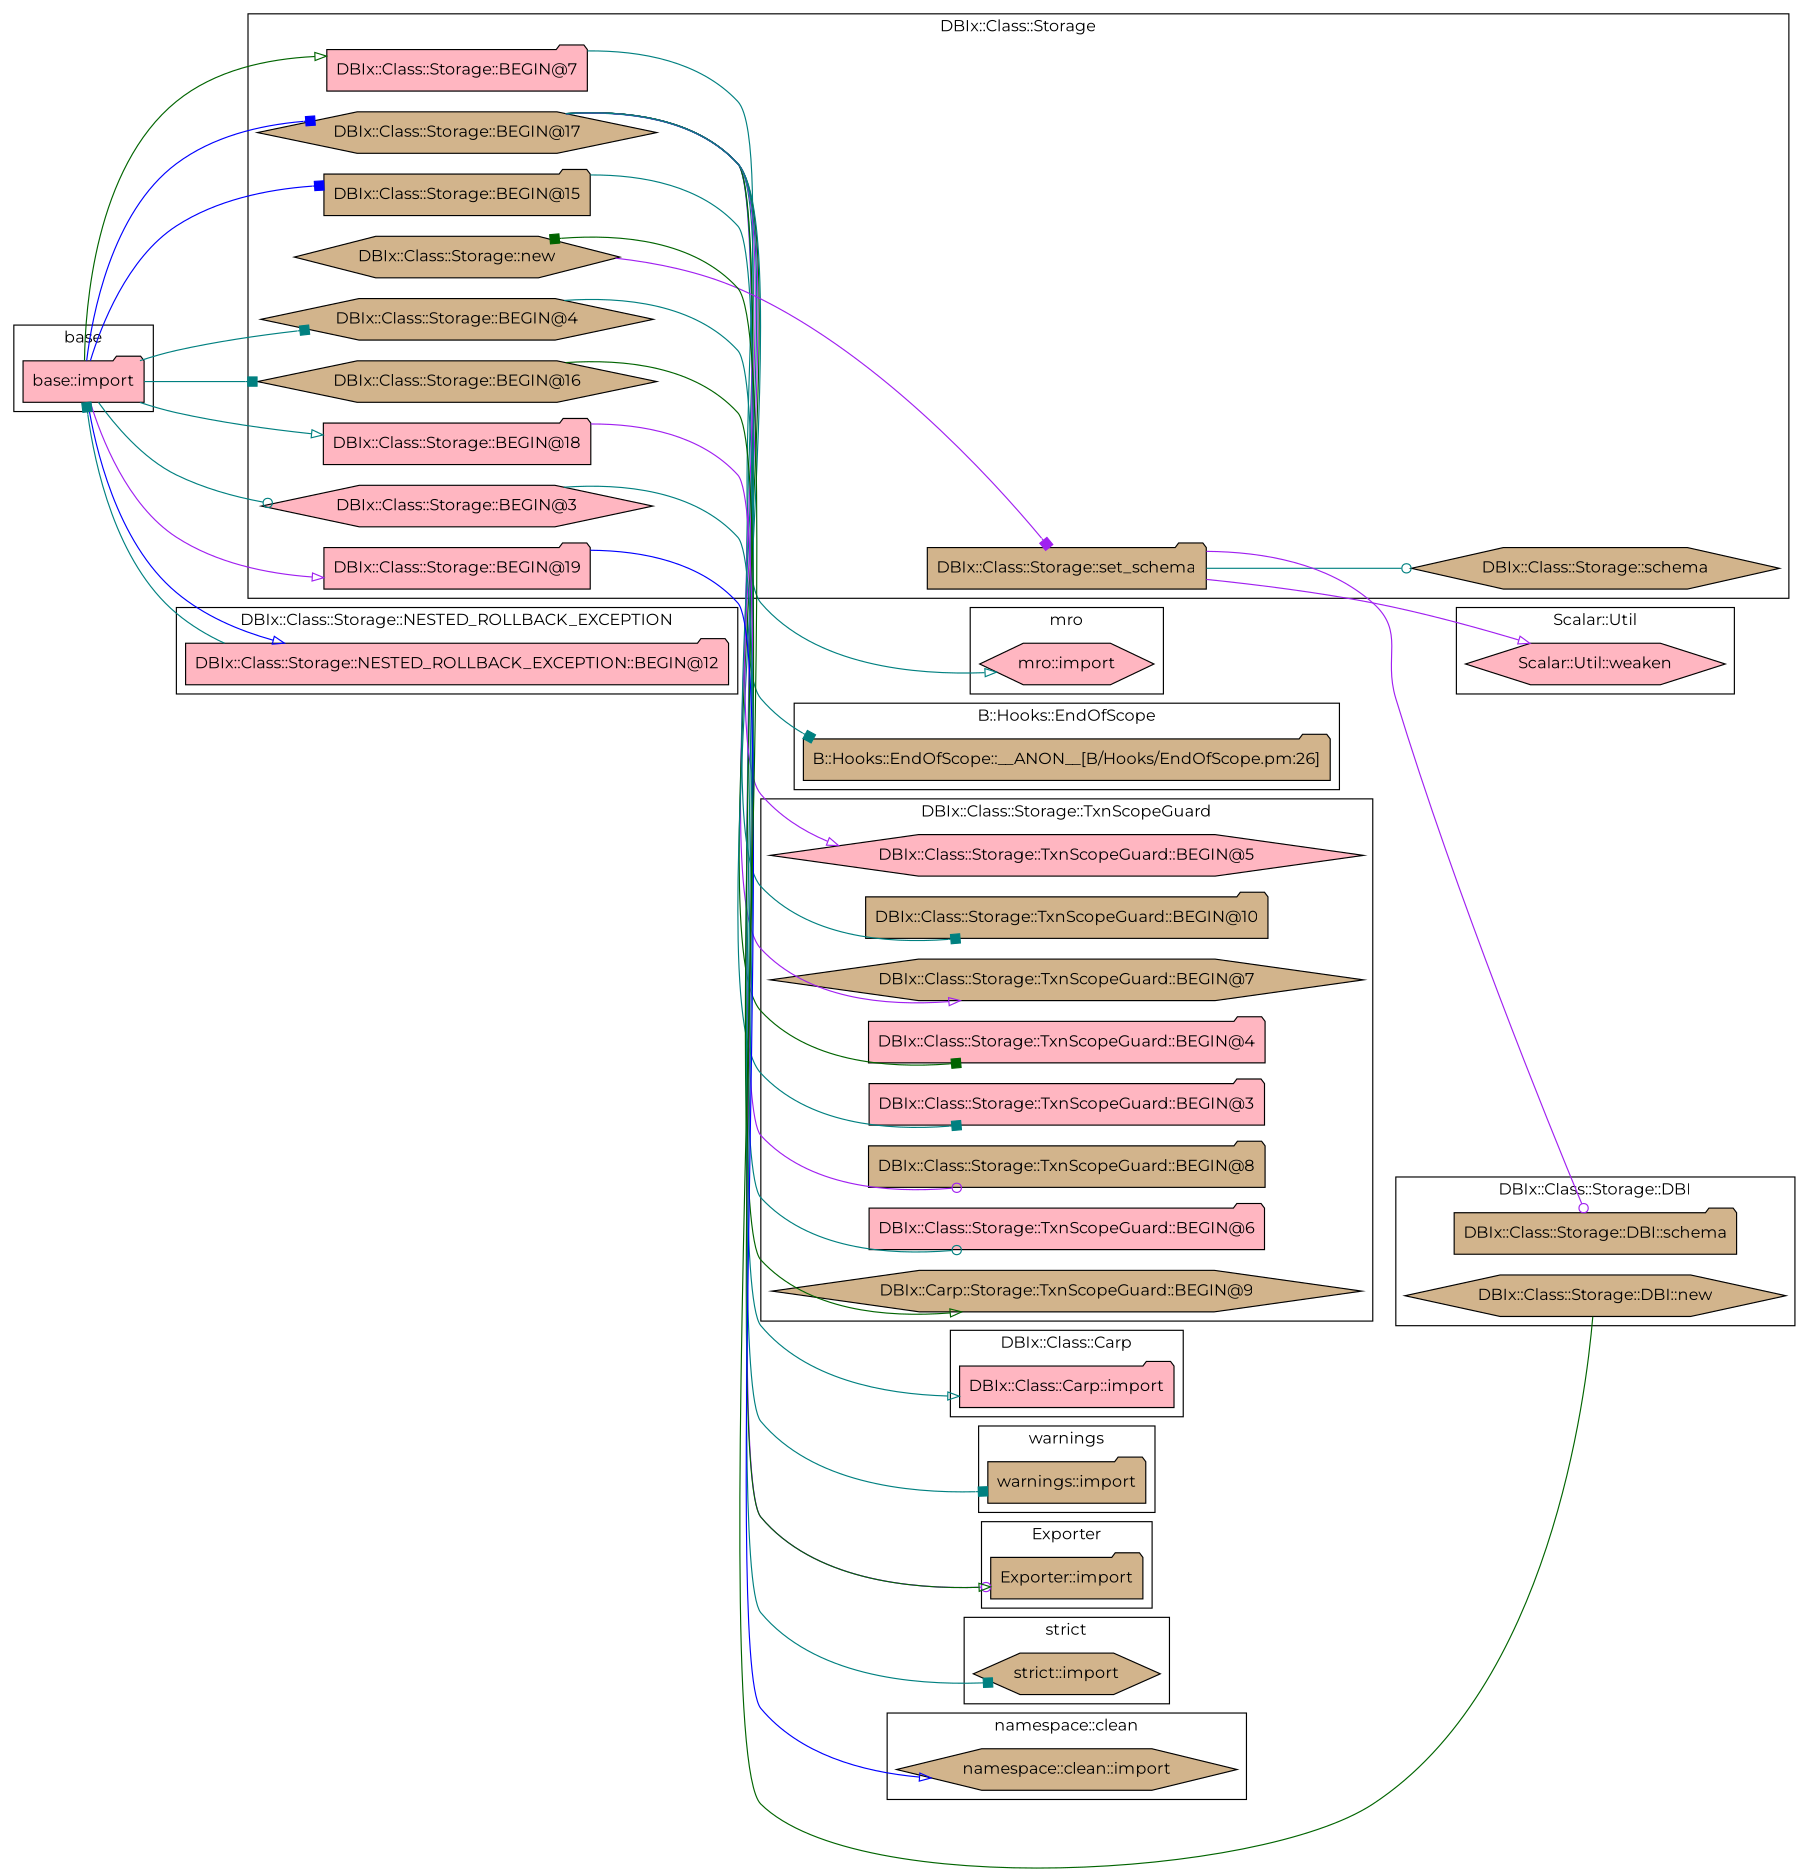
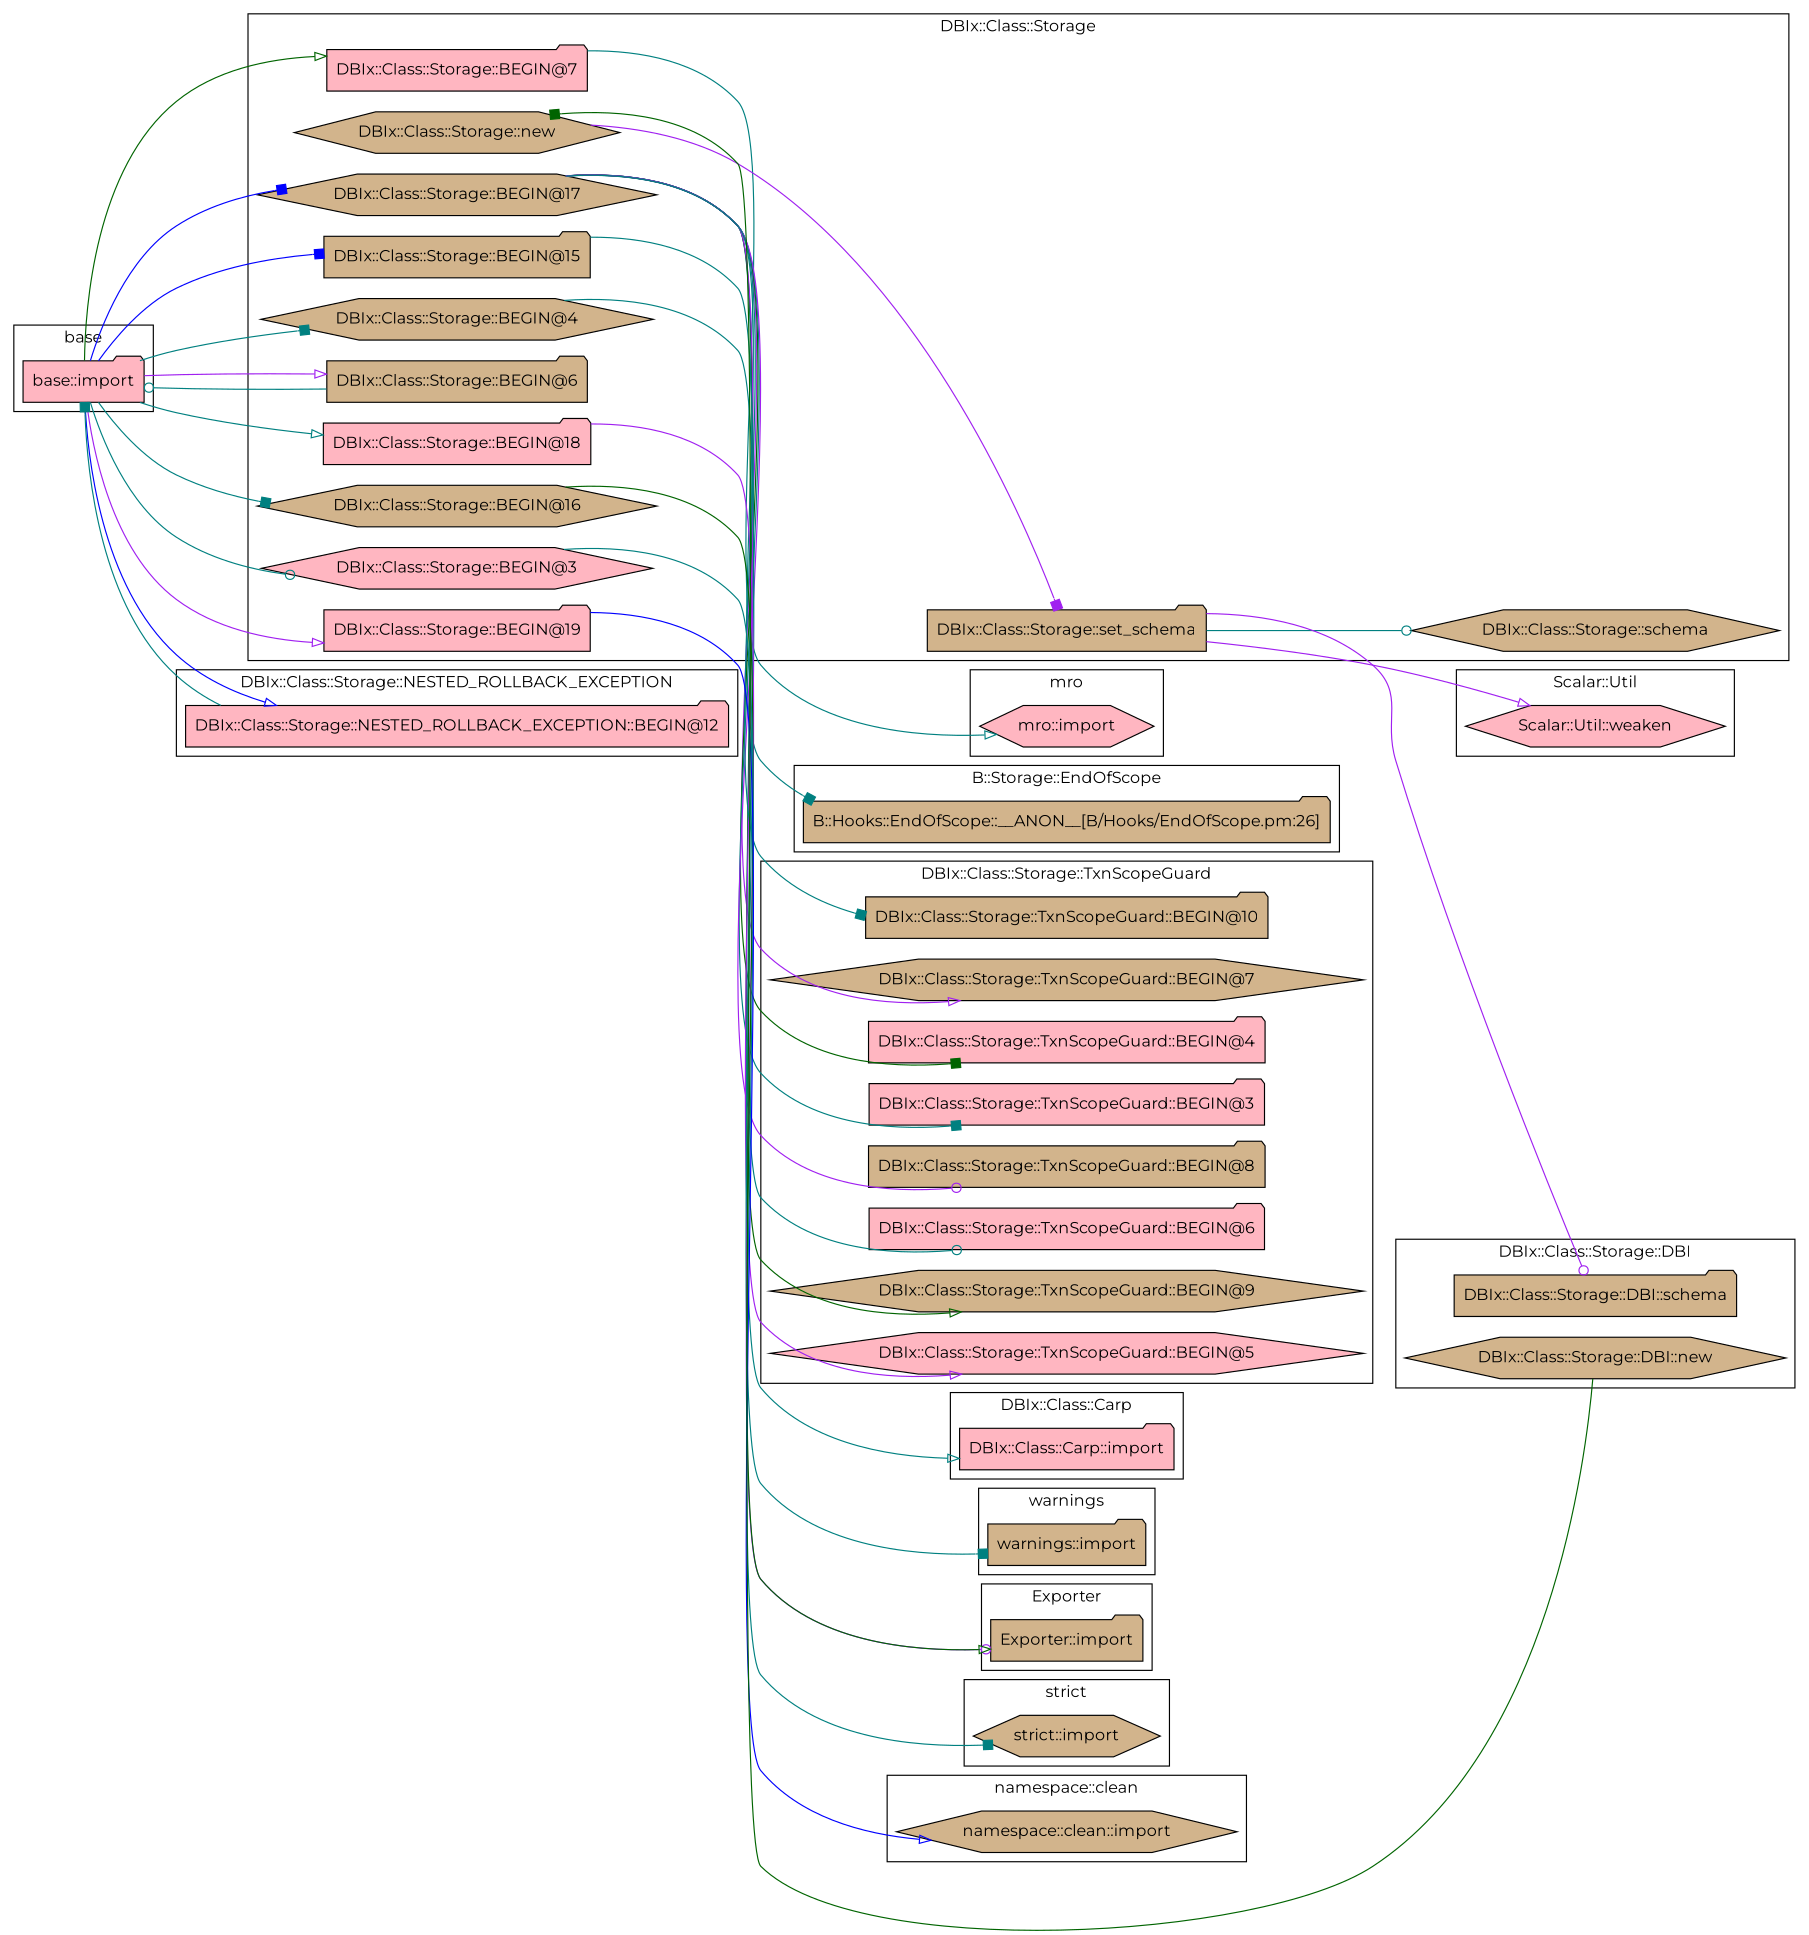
none -> (457, 382)
(1067, 716) -> (1067, 779)
(1067, 1291) -> (1067, 1291)
